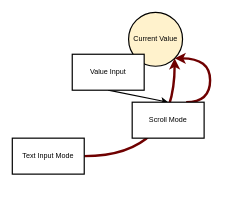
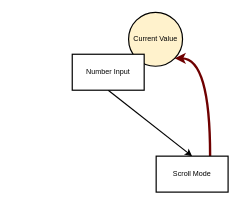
(108, 72) -> (108, 72)
(168, 120) -> (192, 174)
(130, 148) -> none
(48, 156) -> none
